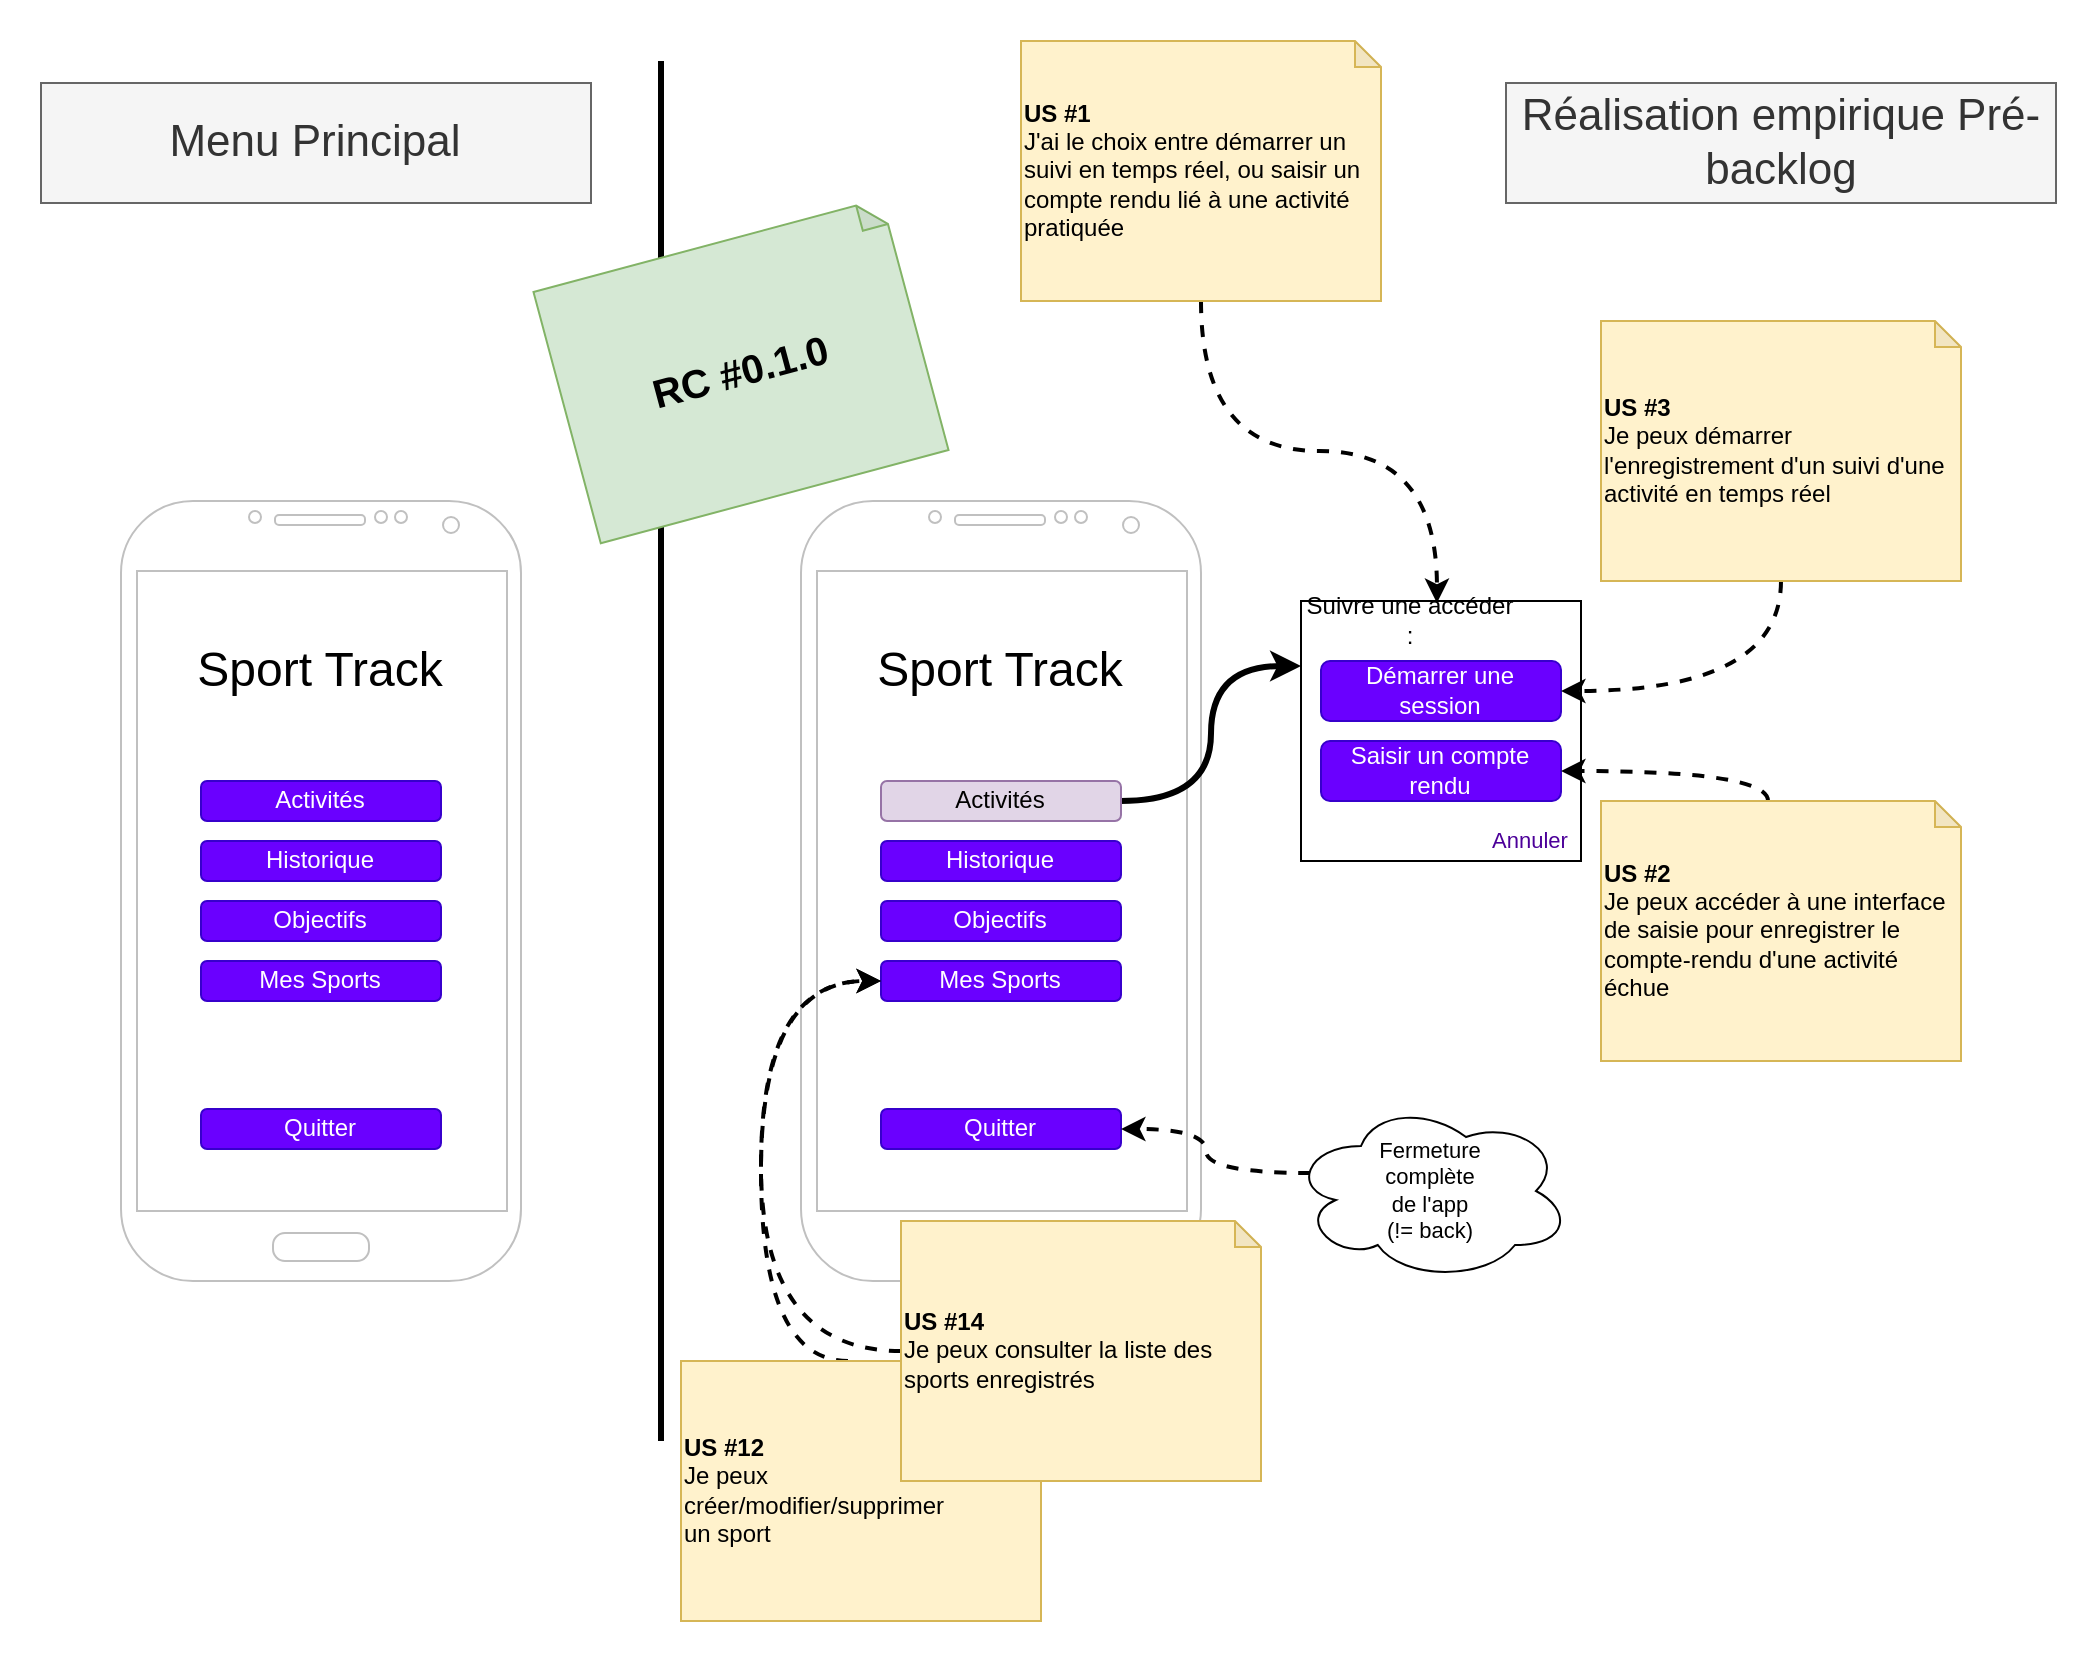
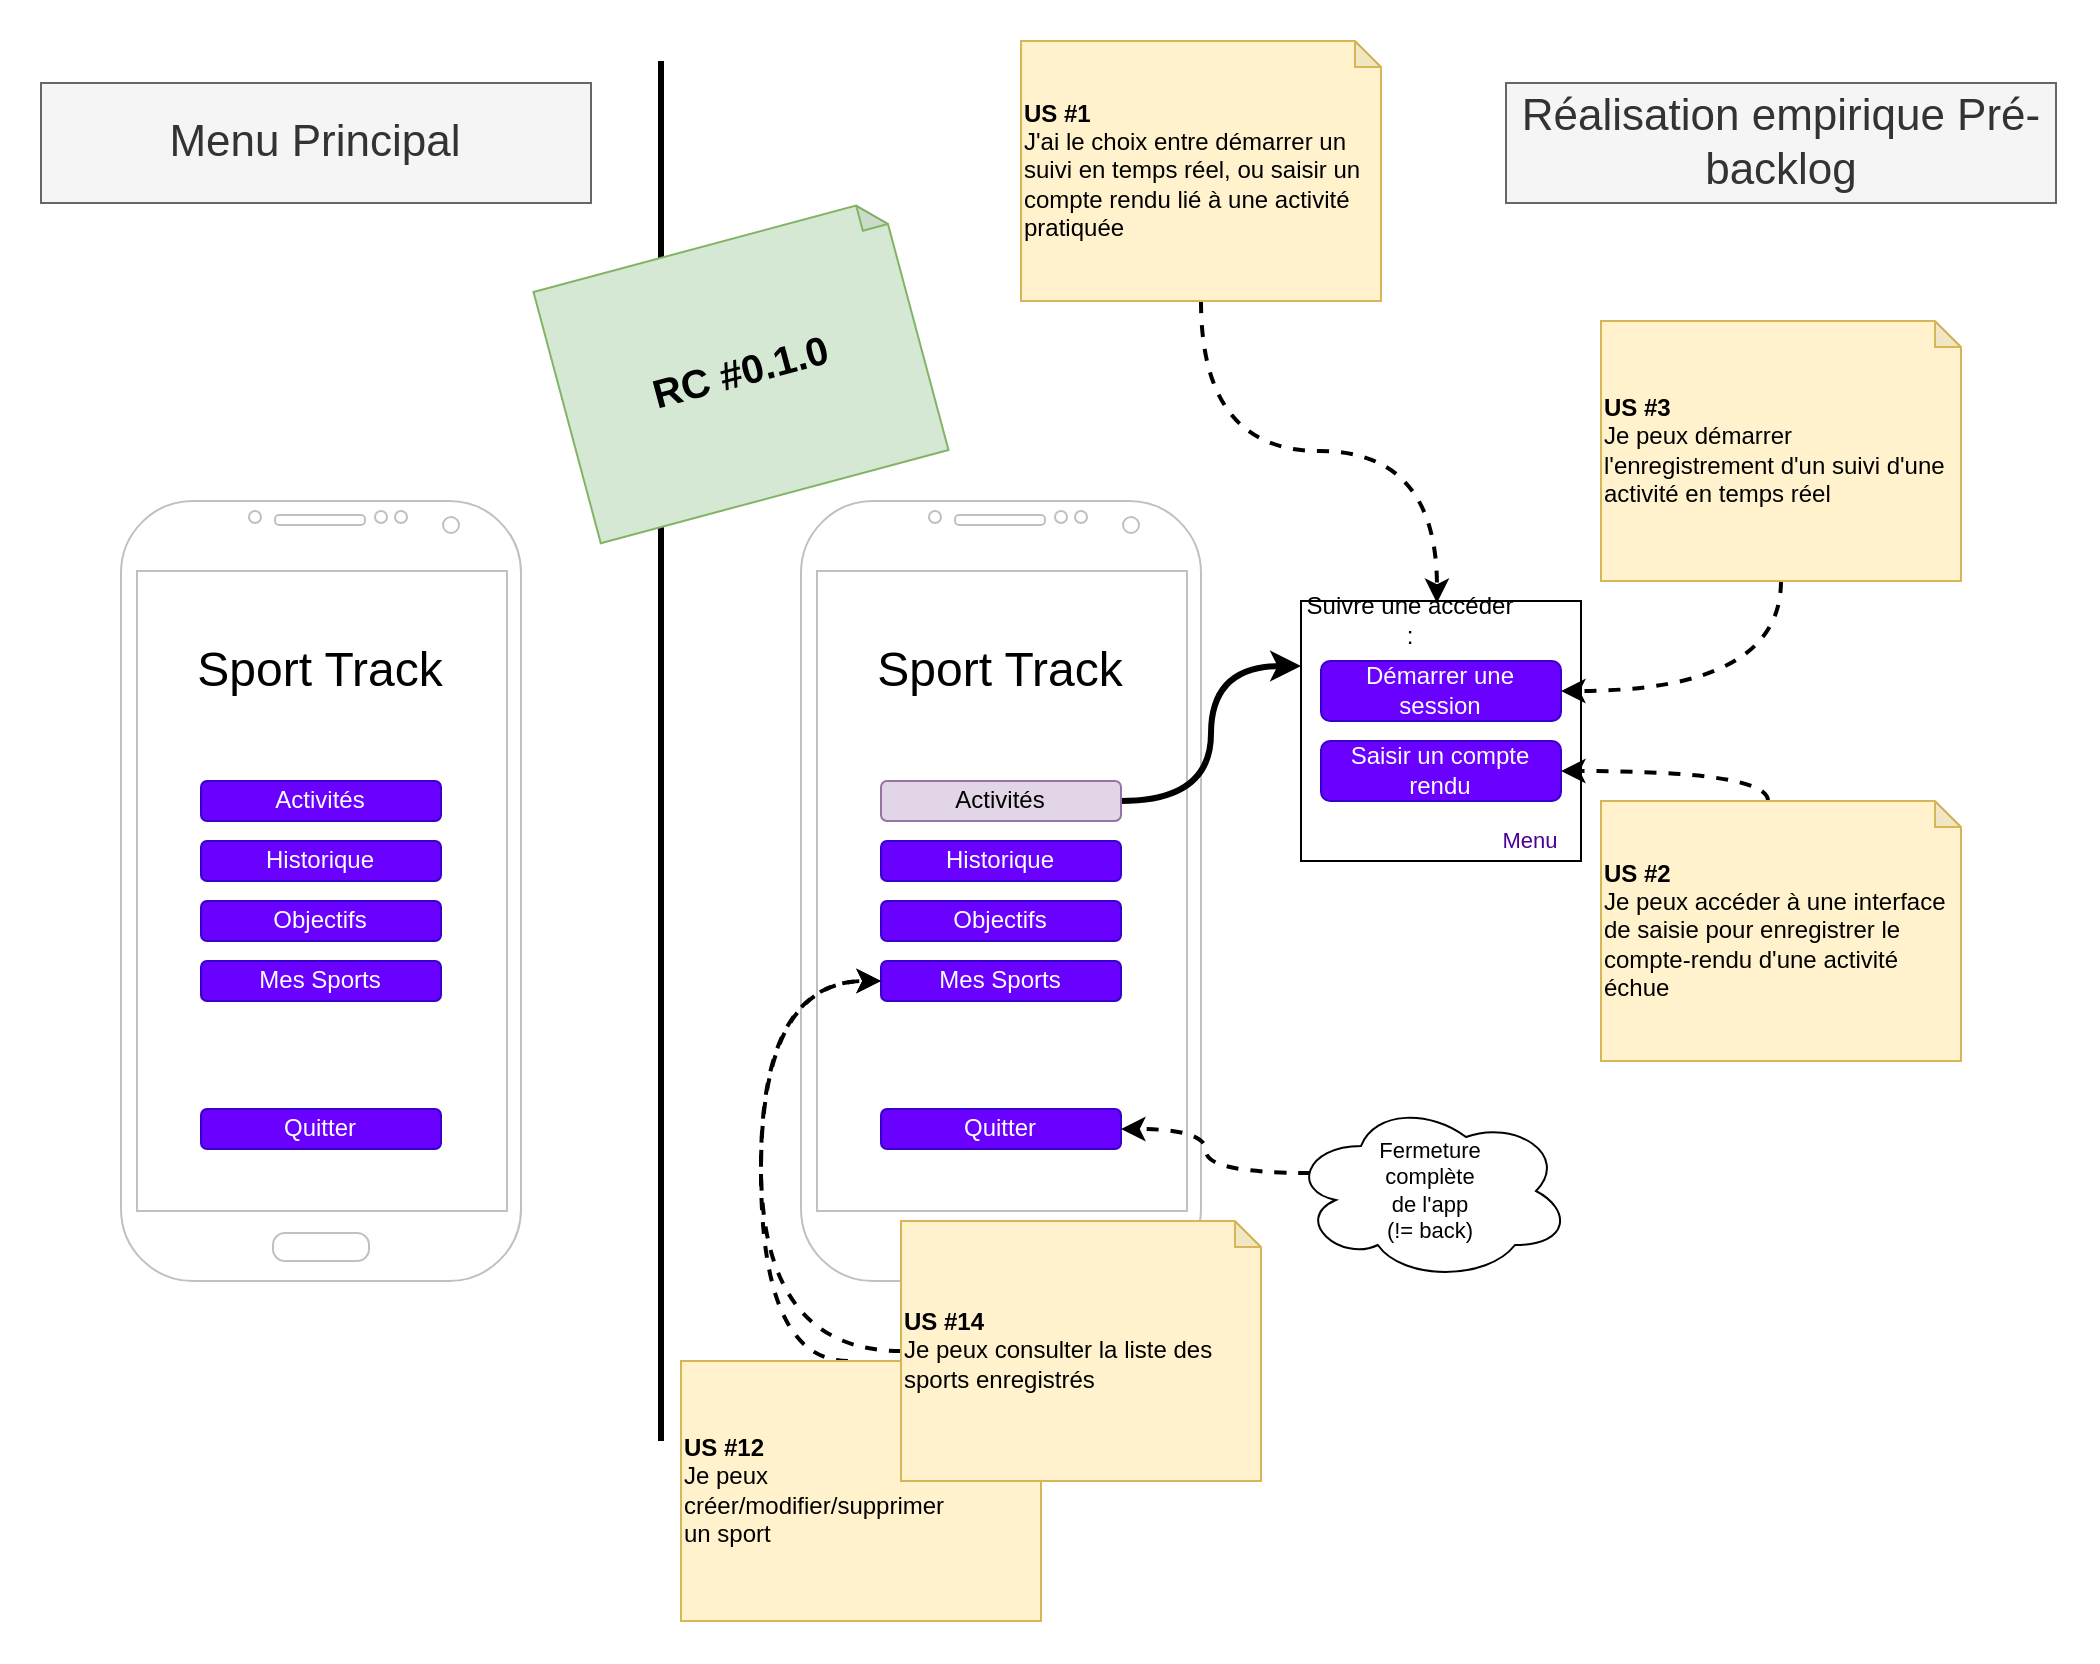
(1531, 841) -> (1531, 841)
